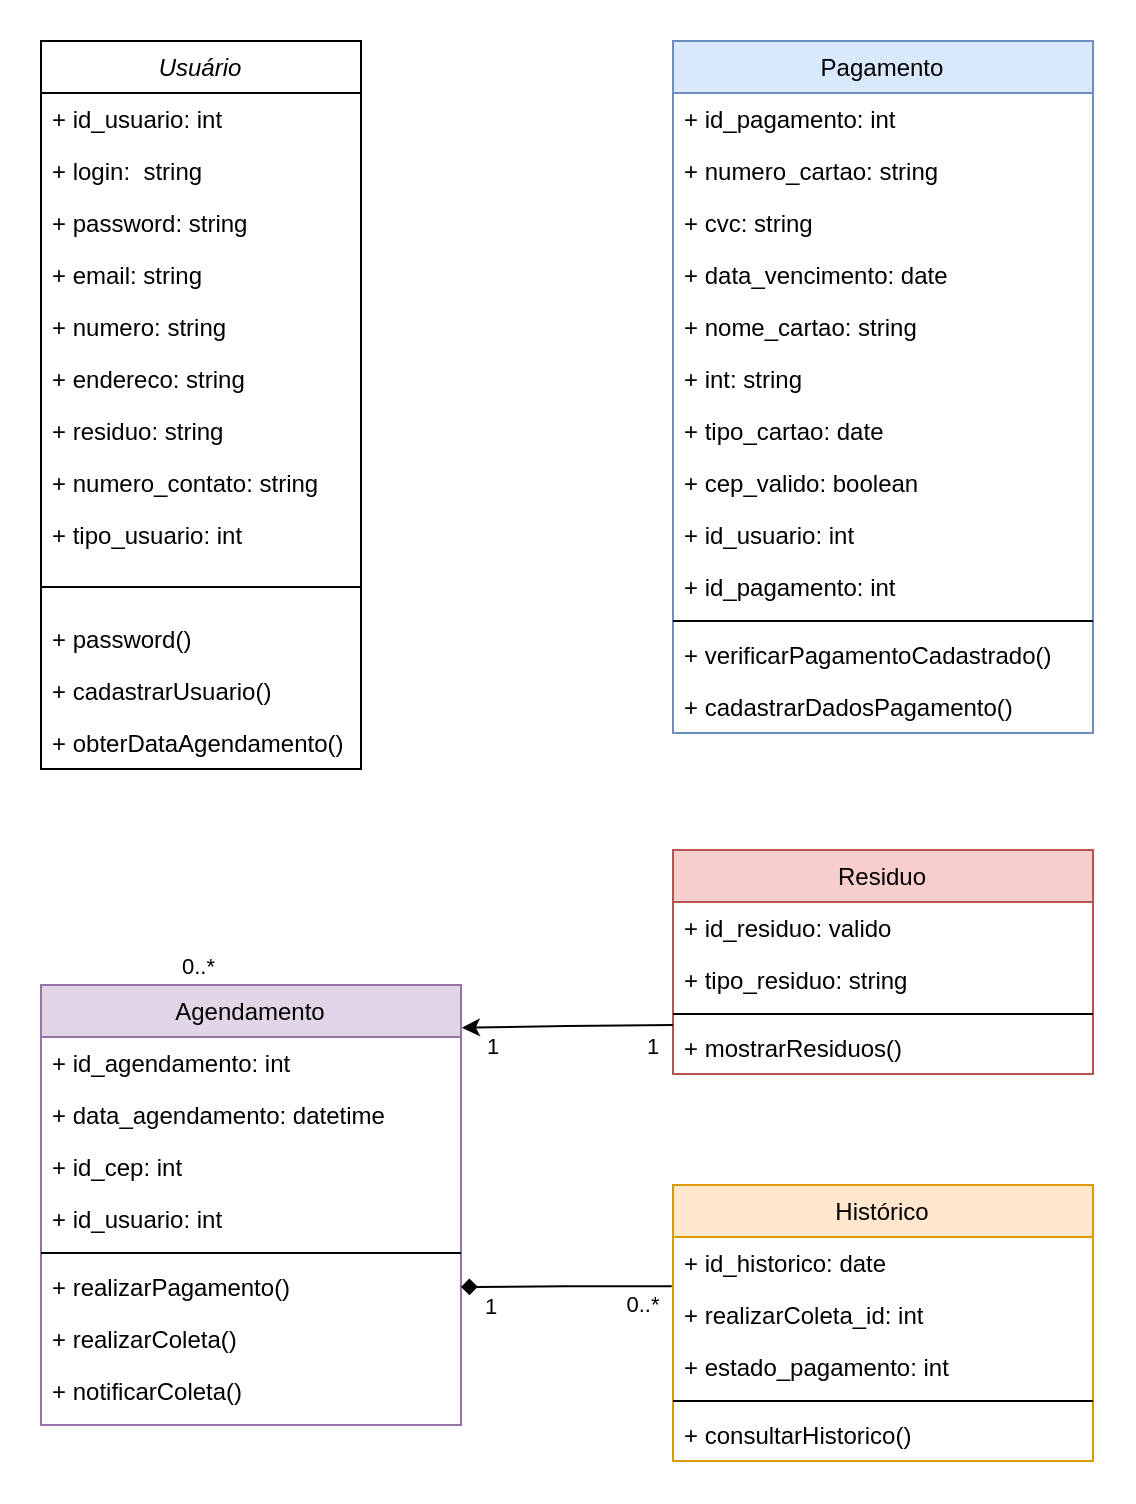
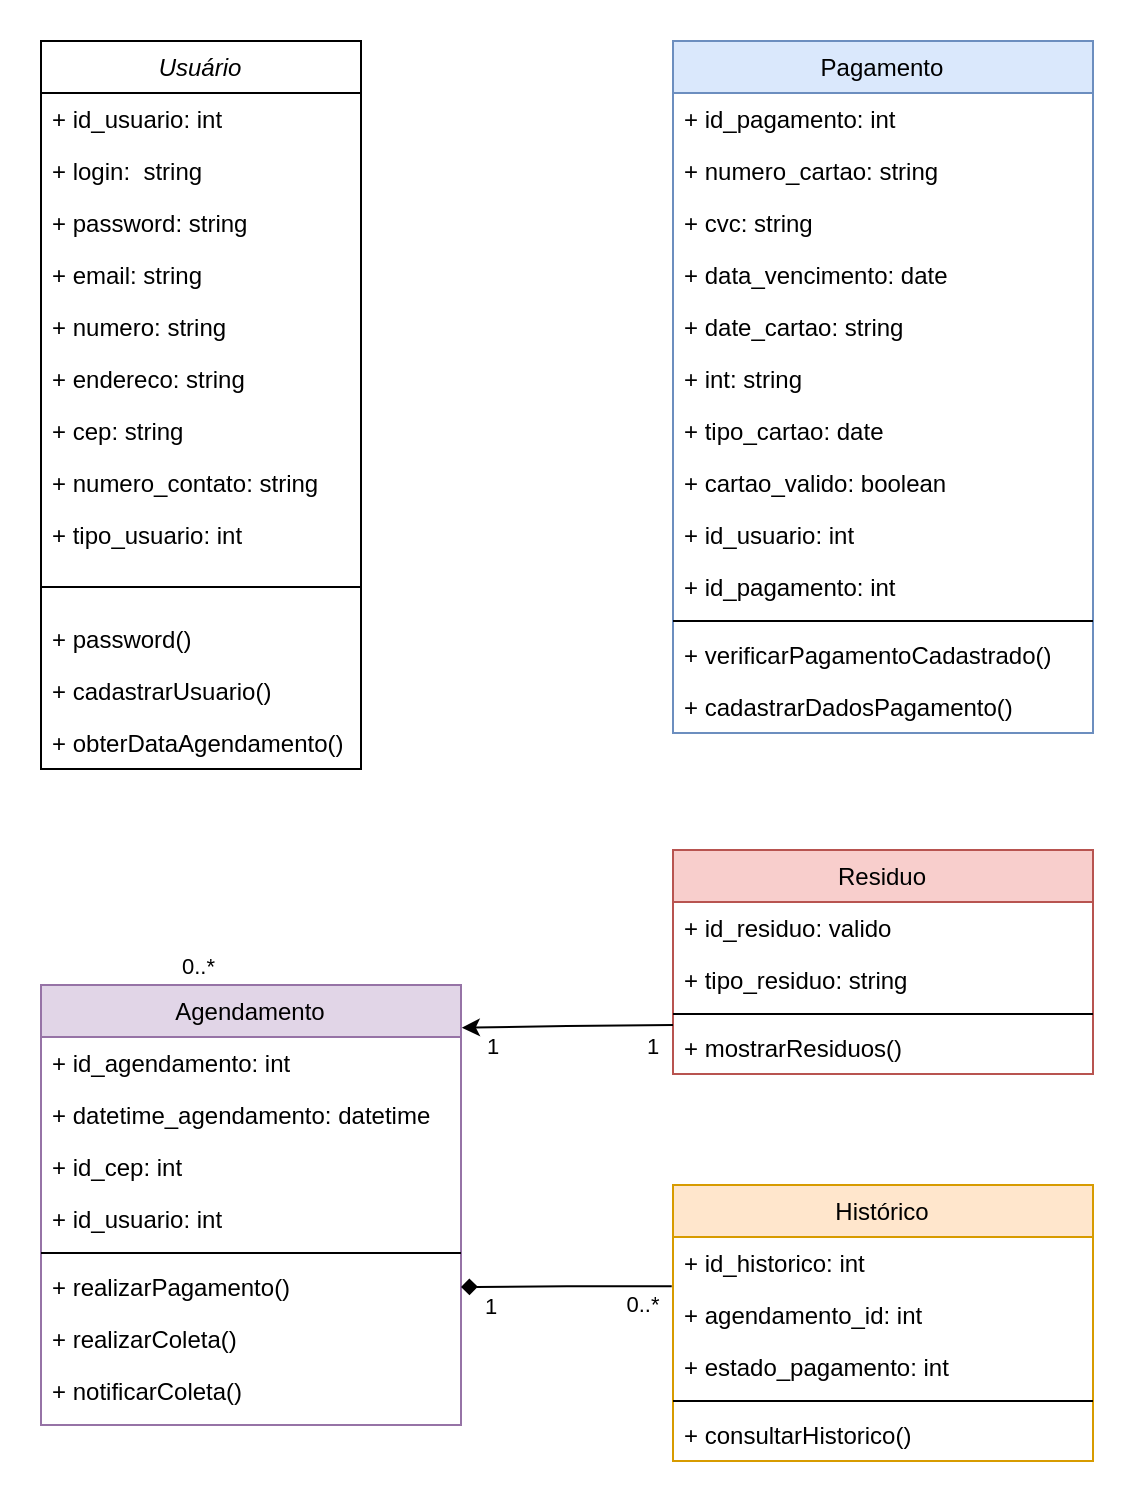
(813, 328) -> (813, 328)
(151, 432) -> (127, 432)
(806, 484) -> (827, 484)
(228, 1116) -> (251, 1116)
(800, 1264) -> (790, 1264)
(820, 1316) -> (810, 1316)
